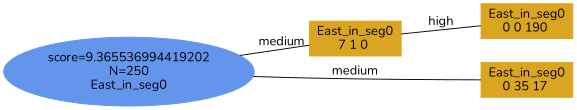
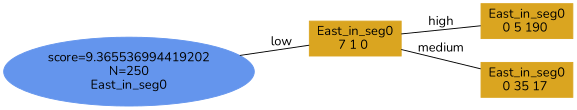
(527, 21) -> (527, 21)
(282, 42) -> (282, 42)
(367, 79) -> (441, 59)
